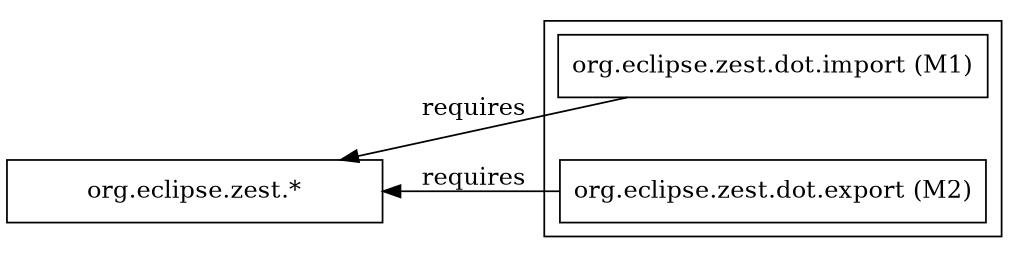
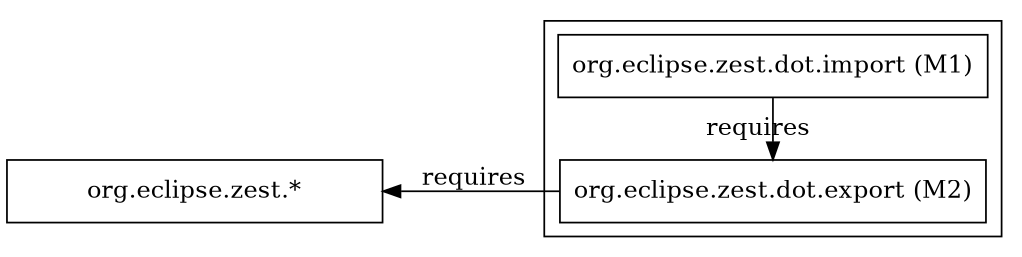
(493, 127) -> (773, 120)
